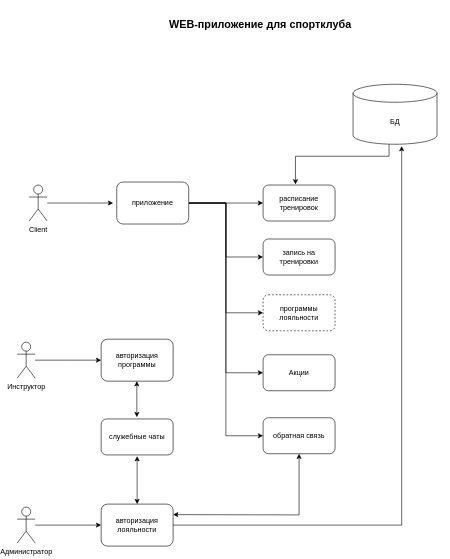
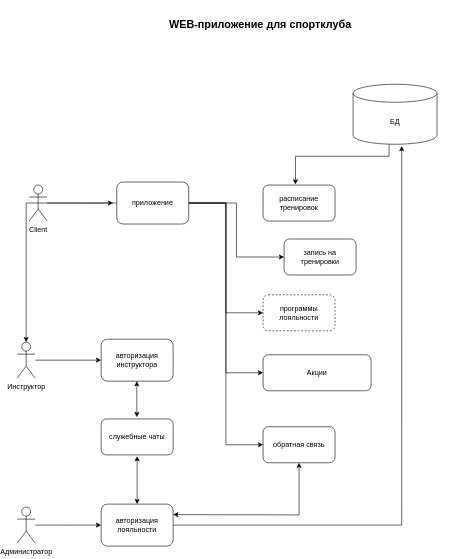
(257, 203) -> (26, 203)
(299, 257) -> (320, 257)
(137, 360) -> (137, 360)
(299, 373) -> (317, 373)
(299, 436) -> (299, 445)
